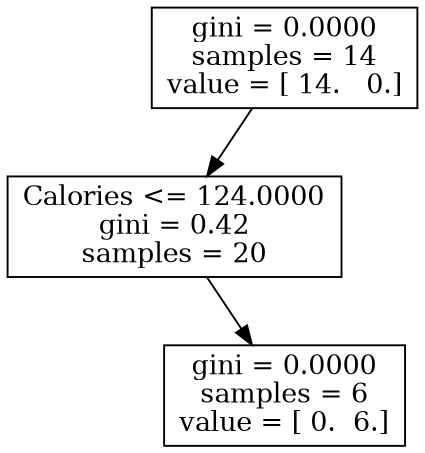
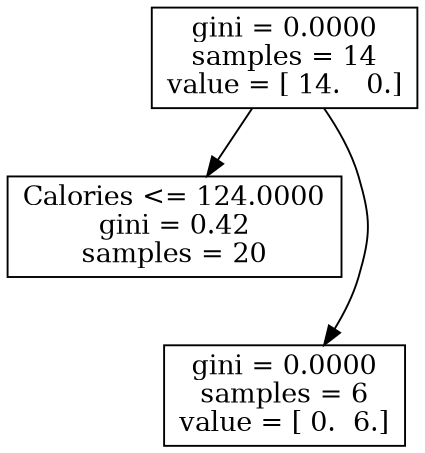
(224, 303) -> (367, 217)
